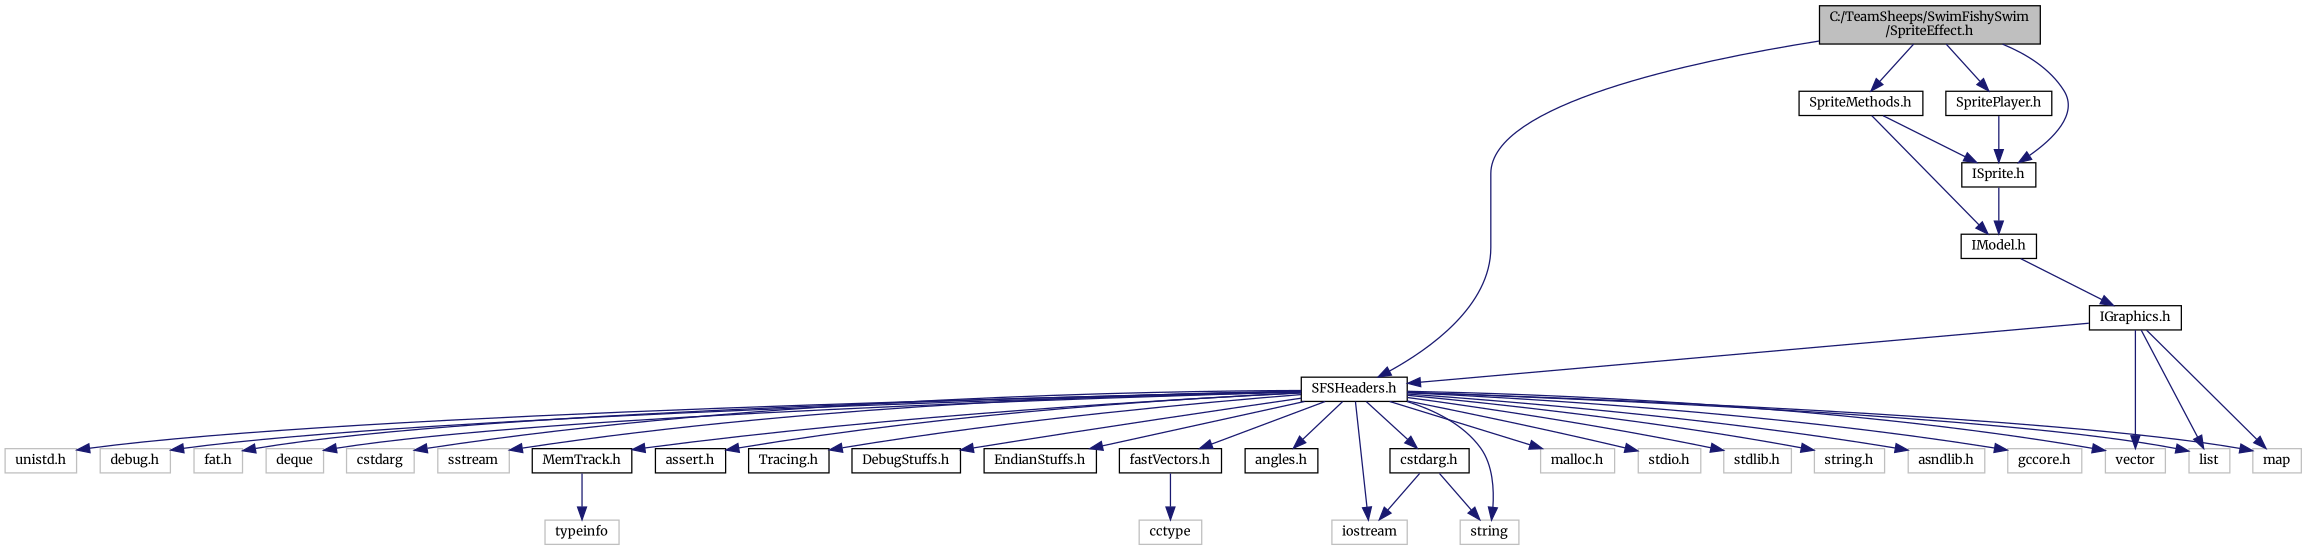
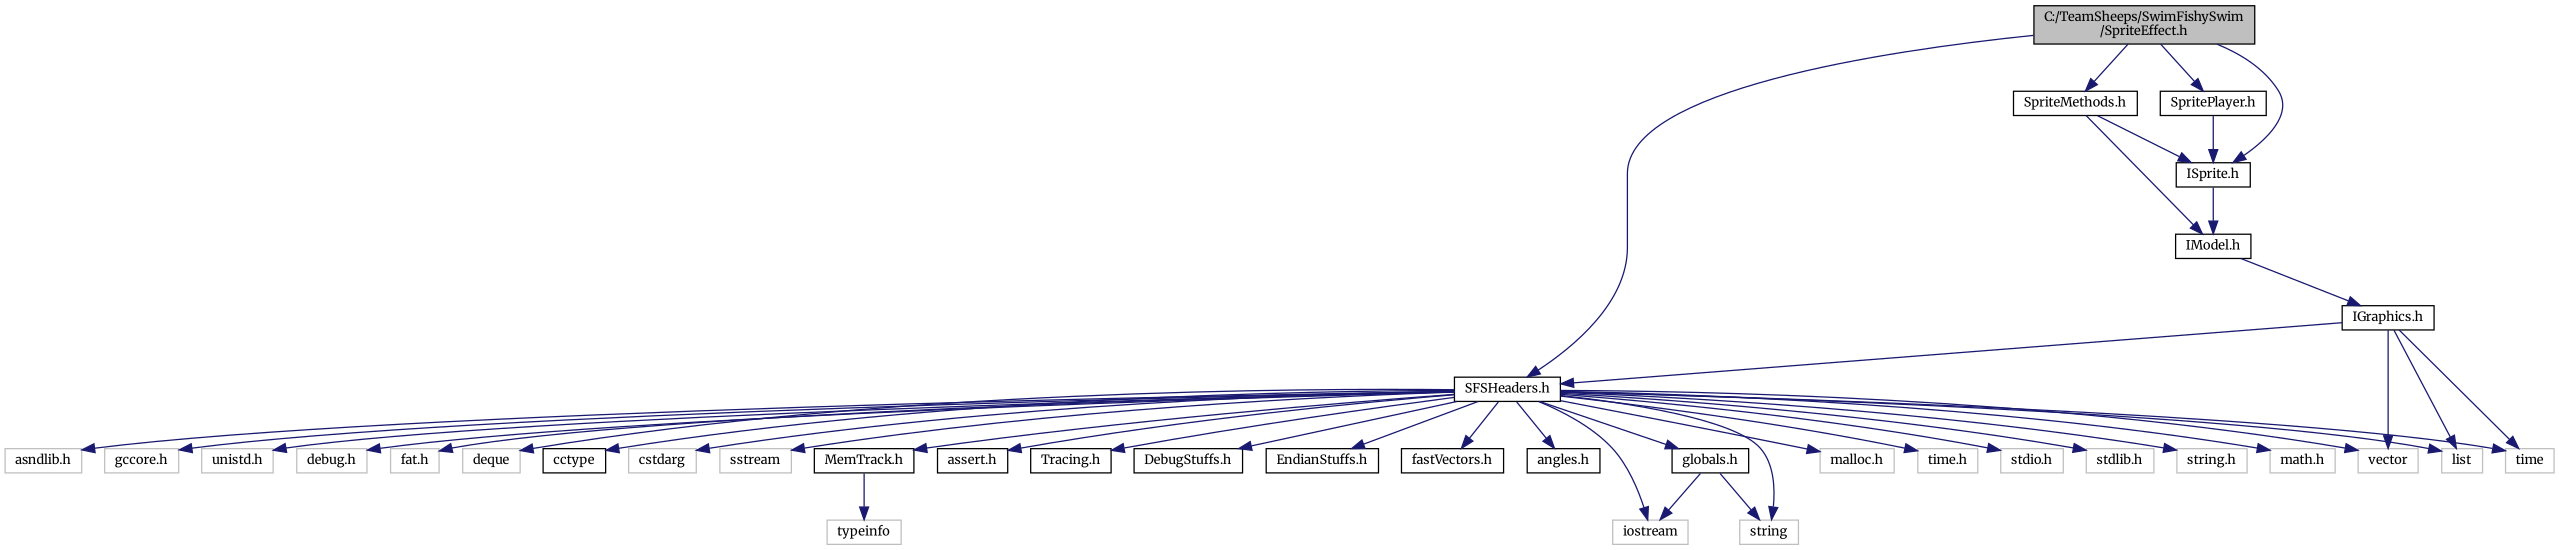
(1430, 461) -> (1710, 461)
none -> (1948, 461)
(2277, 461) -> (2530, 461)
none -> (2303, 461)
(1170, 490) -> (1036, 405)
(1170, 532) -> (574, 461)
